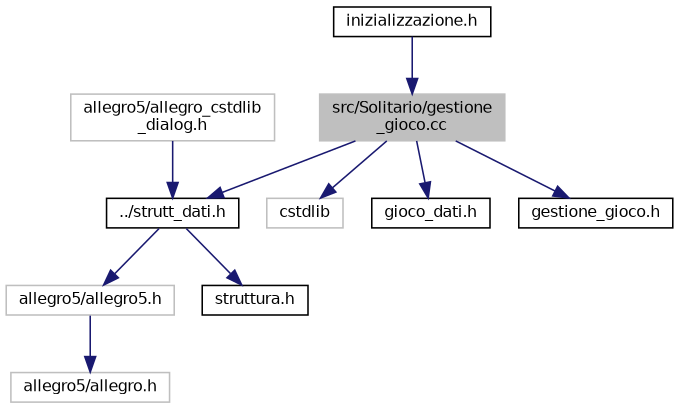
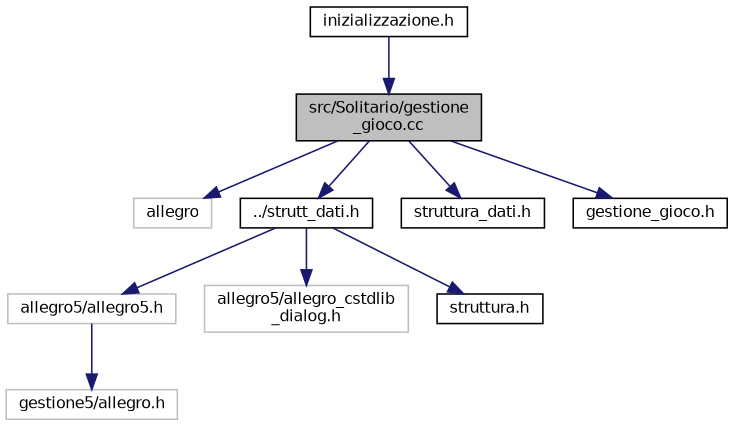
(412, 117) -> (389, 117)
(173, 162) -> (306, 249)
(305, 213) -> (173, 213)
(431, 213) -> (473, 213)
(90, 387) -> (92, 404)
